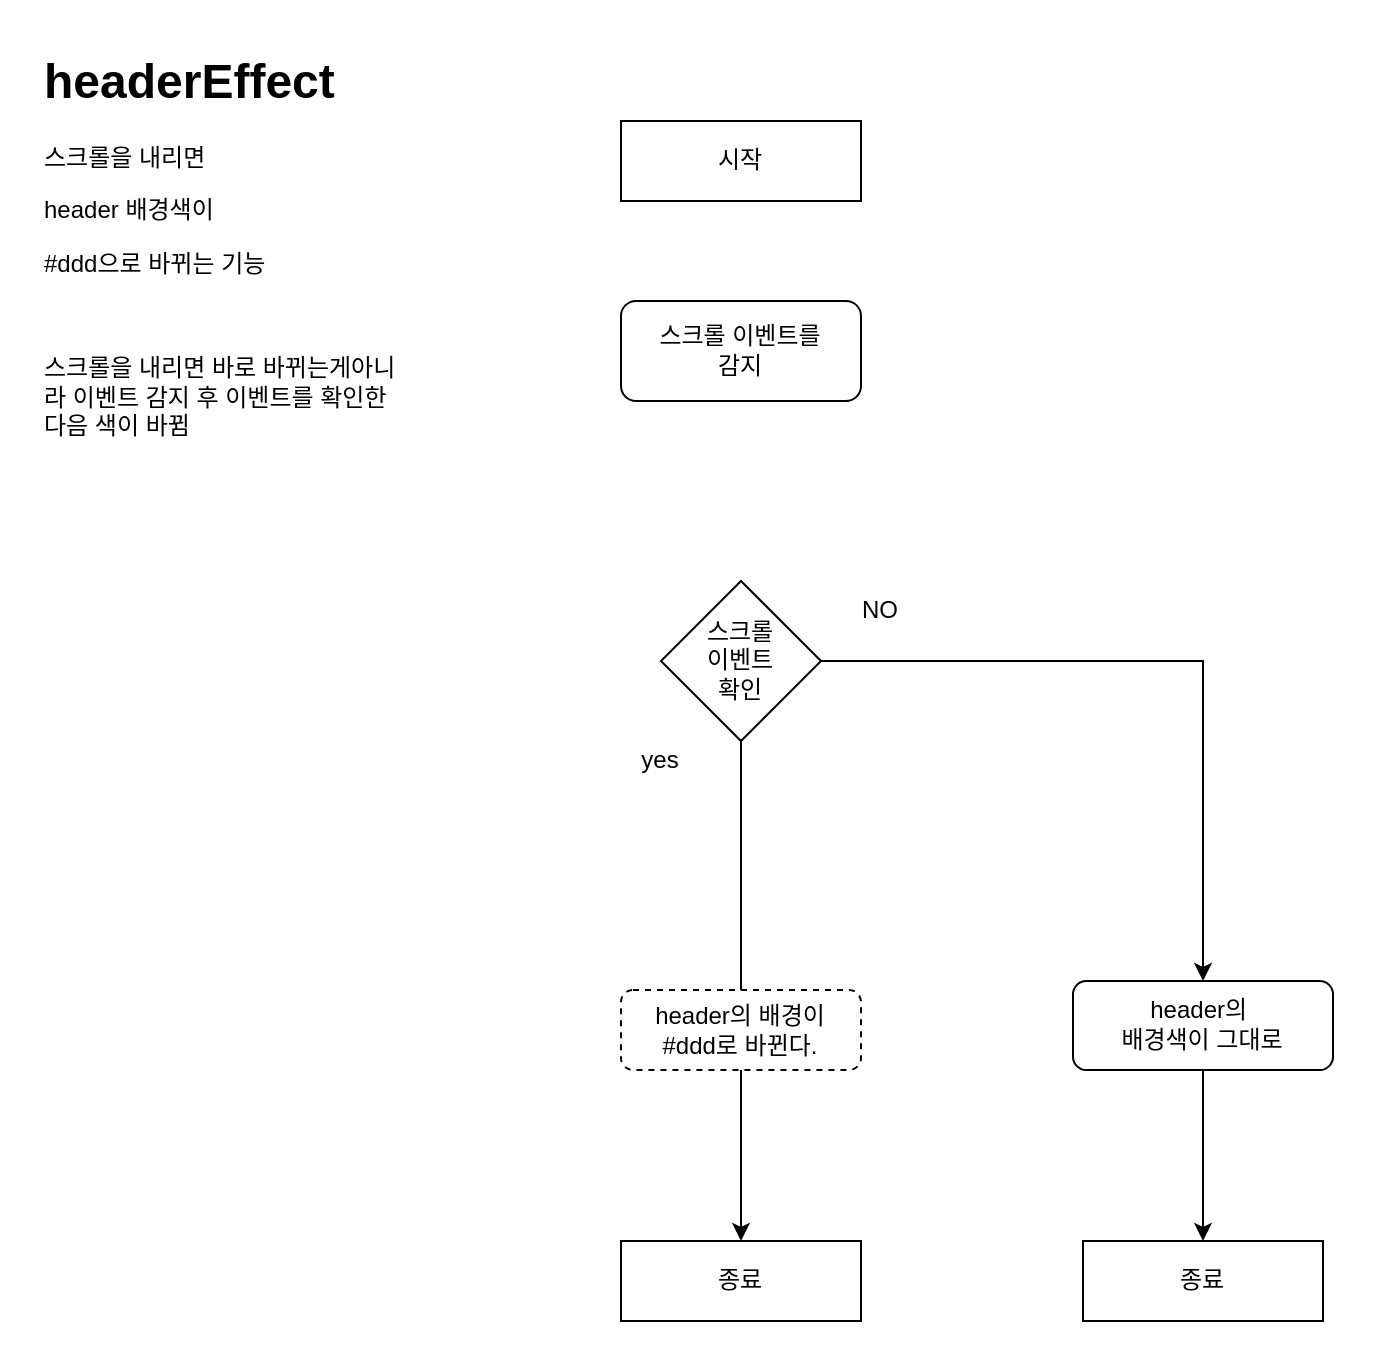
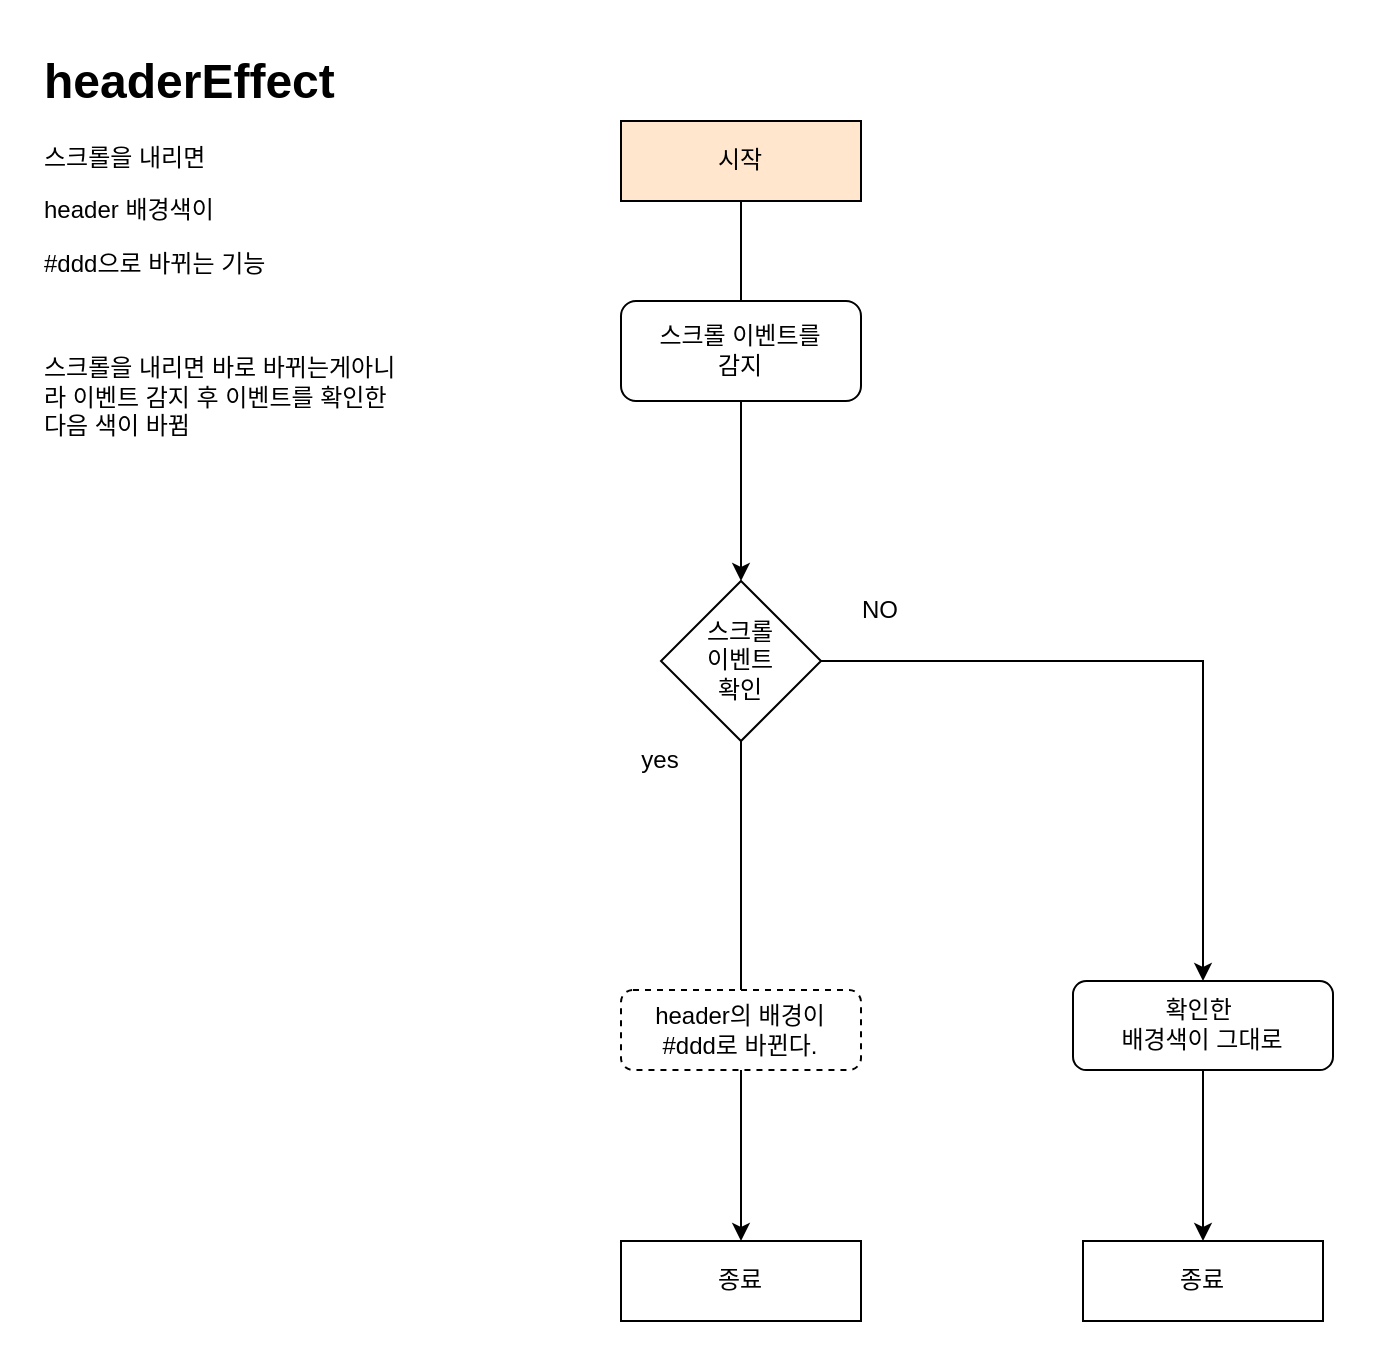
(741, 161) -> (741, 161)
none -> (741, 484)
(1203, 1025) -> (1203, 1025)
